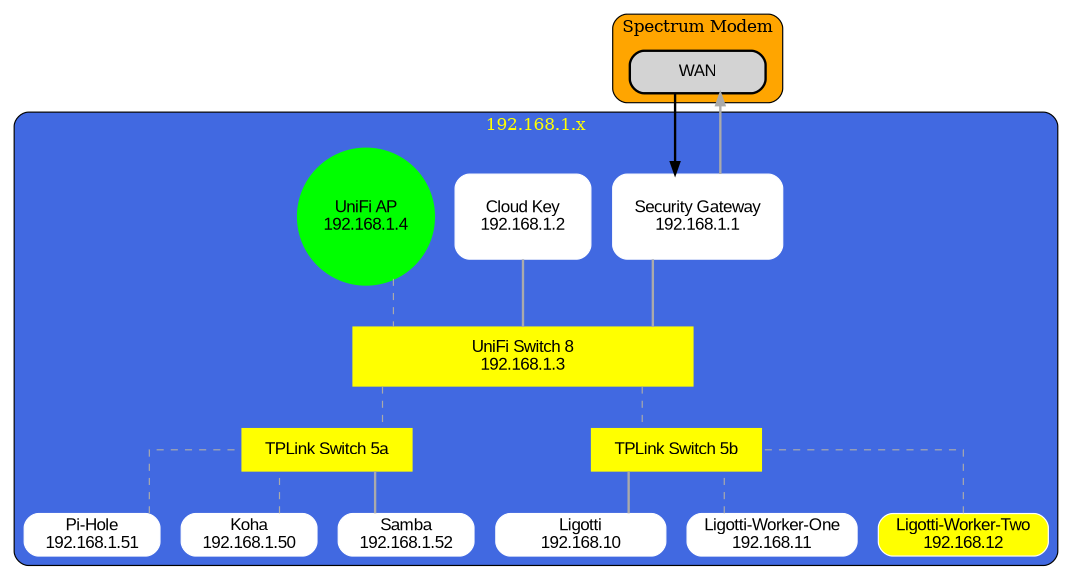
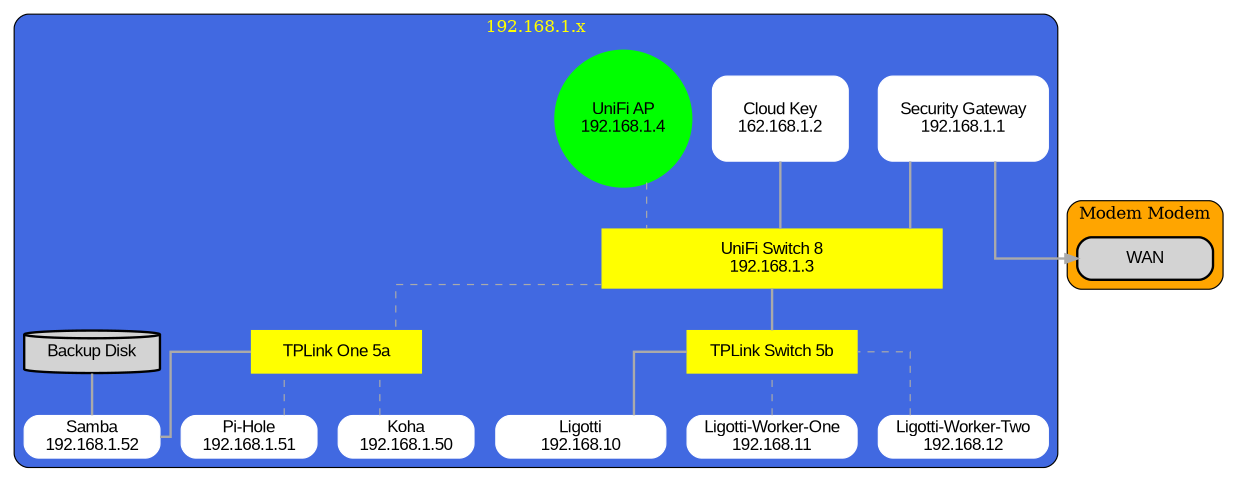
(698, 28) -> (1145, 214)
(675, 128) -> none
(523, 217) -> (780, 119)
none -> (92, 352)
(642, 407) -> (772, 309)
(327, 450) -> (336, 352)
(963, 535) -> (963, 437)
